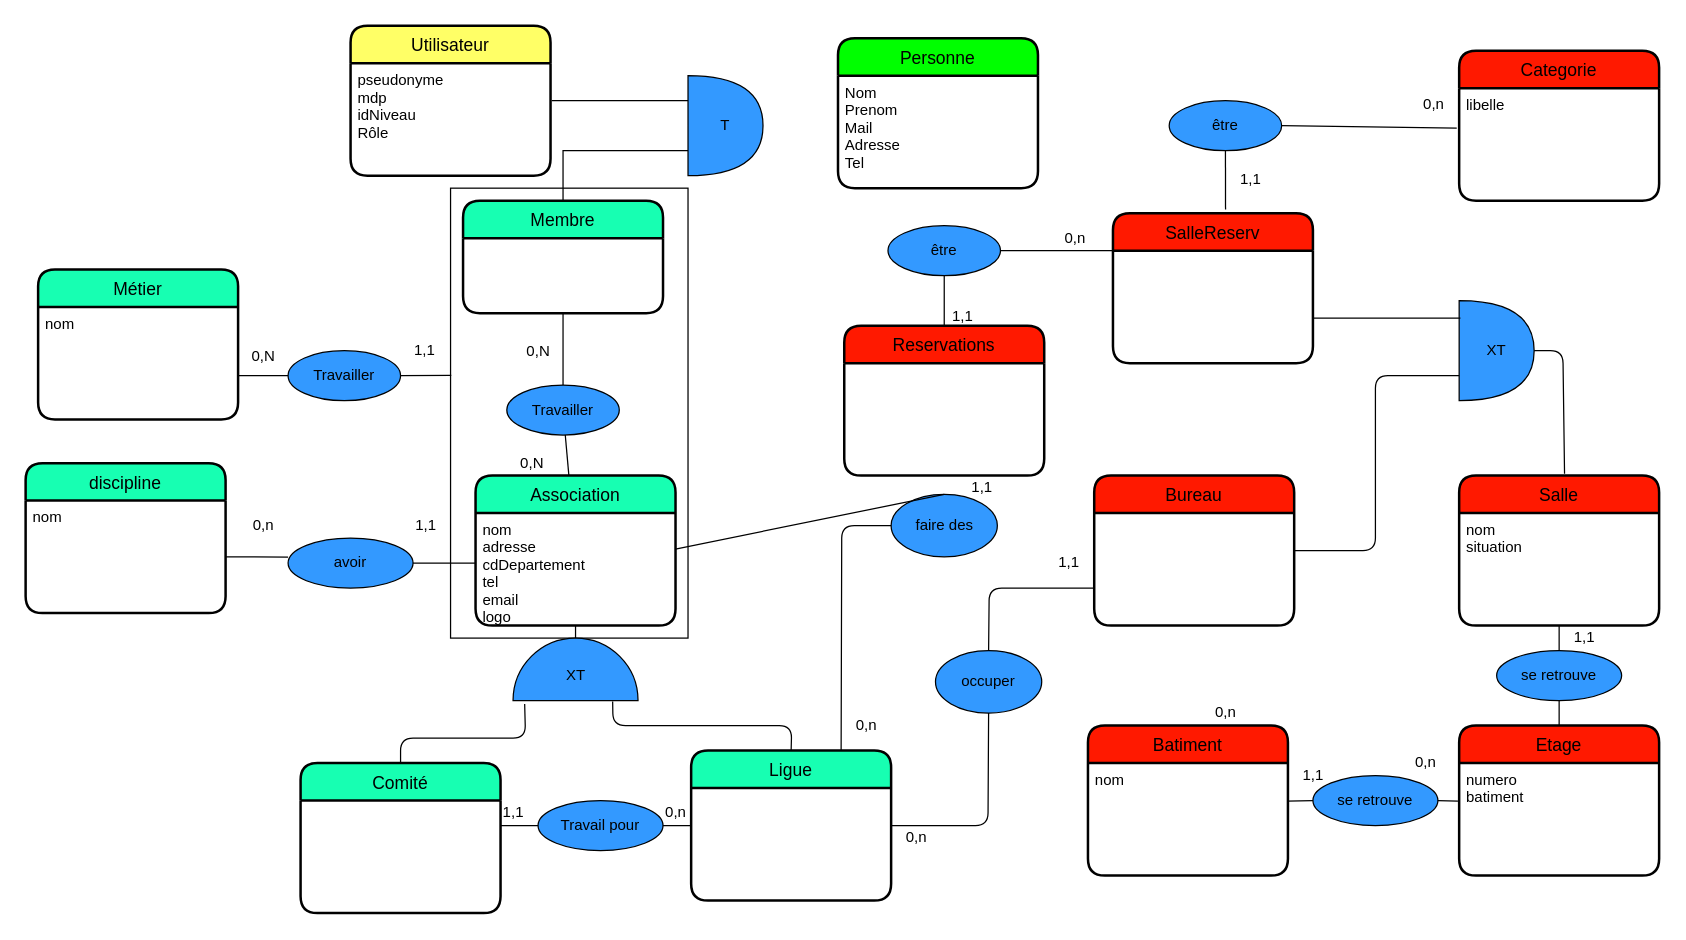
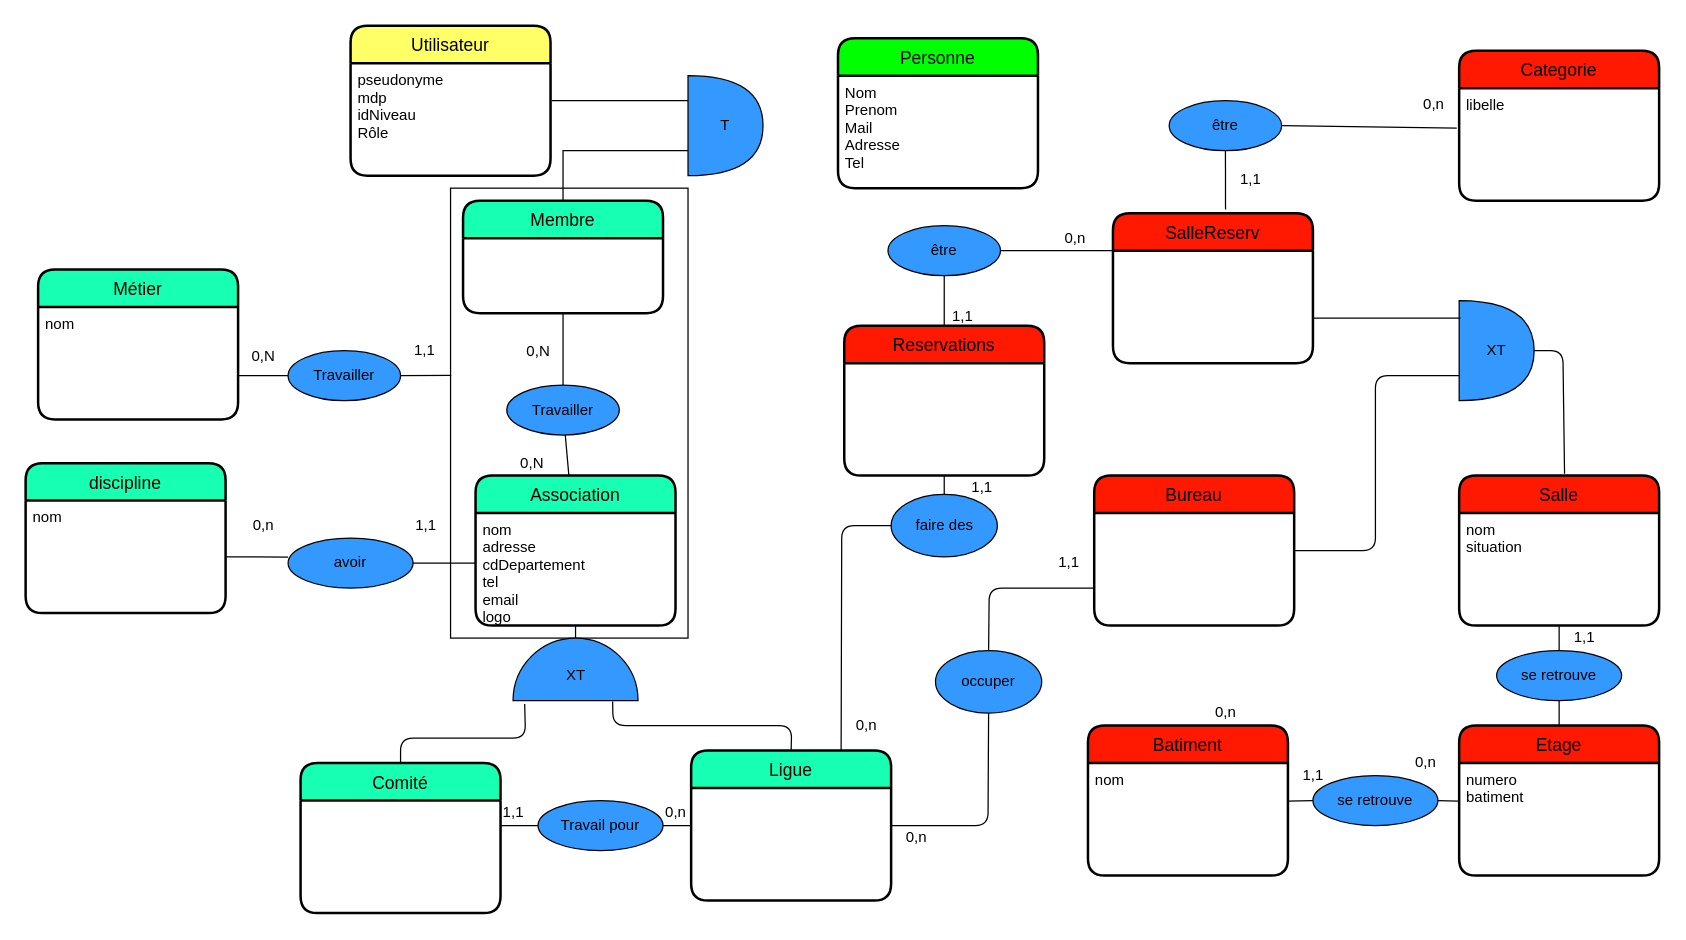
(811, 522) -> (944, 486)
